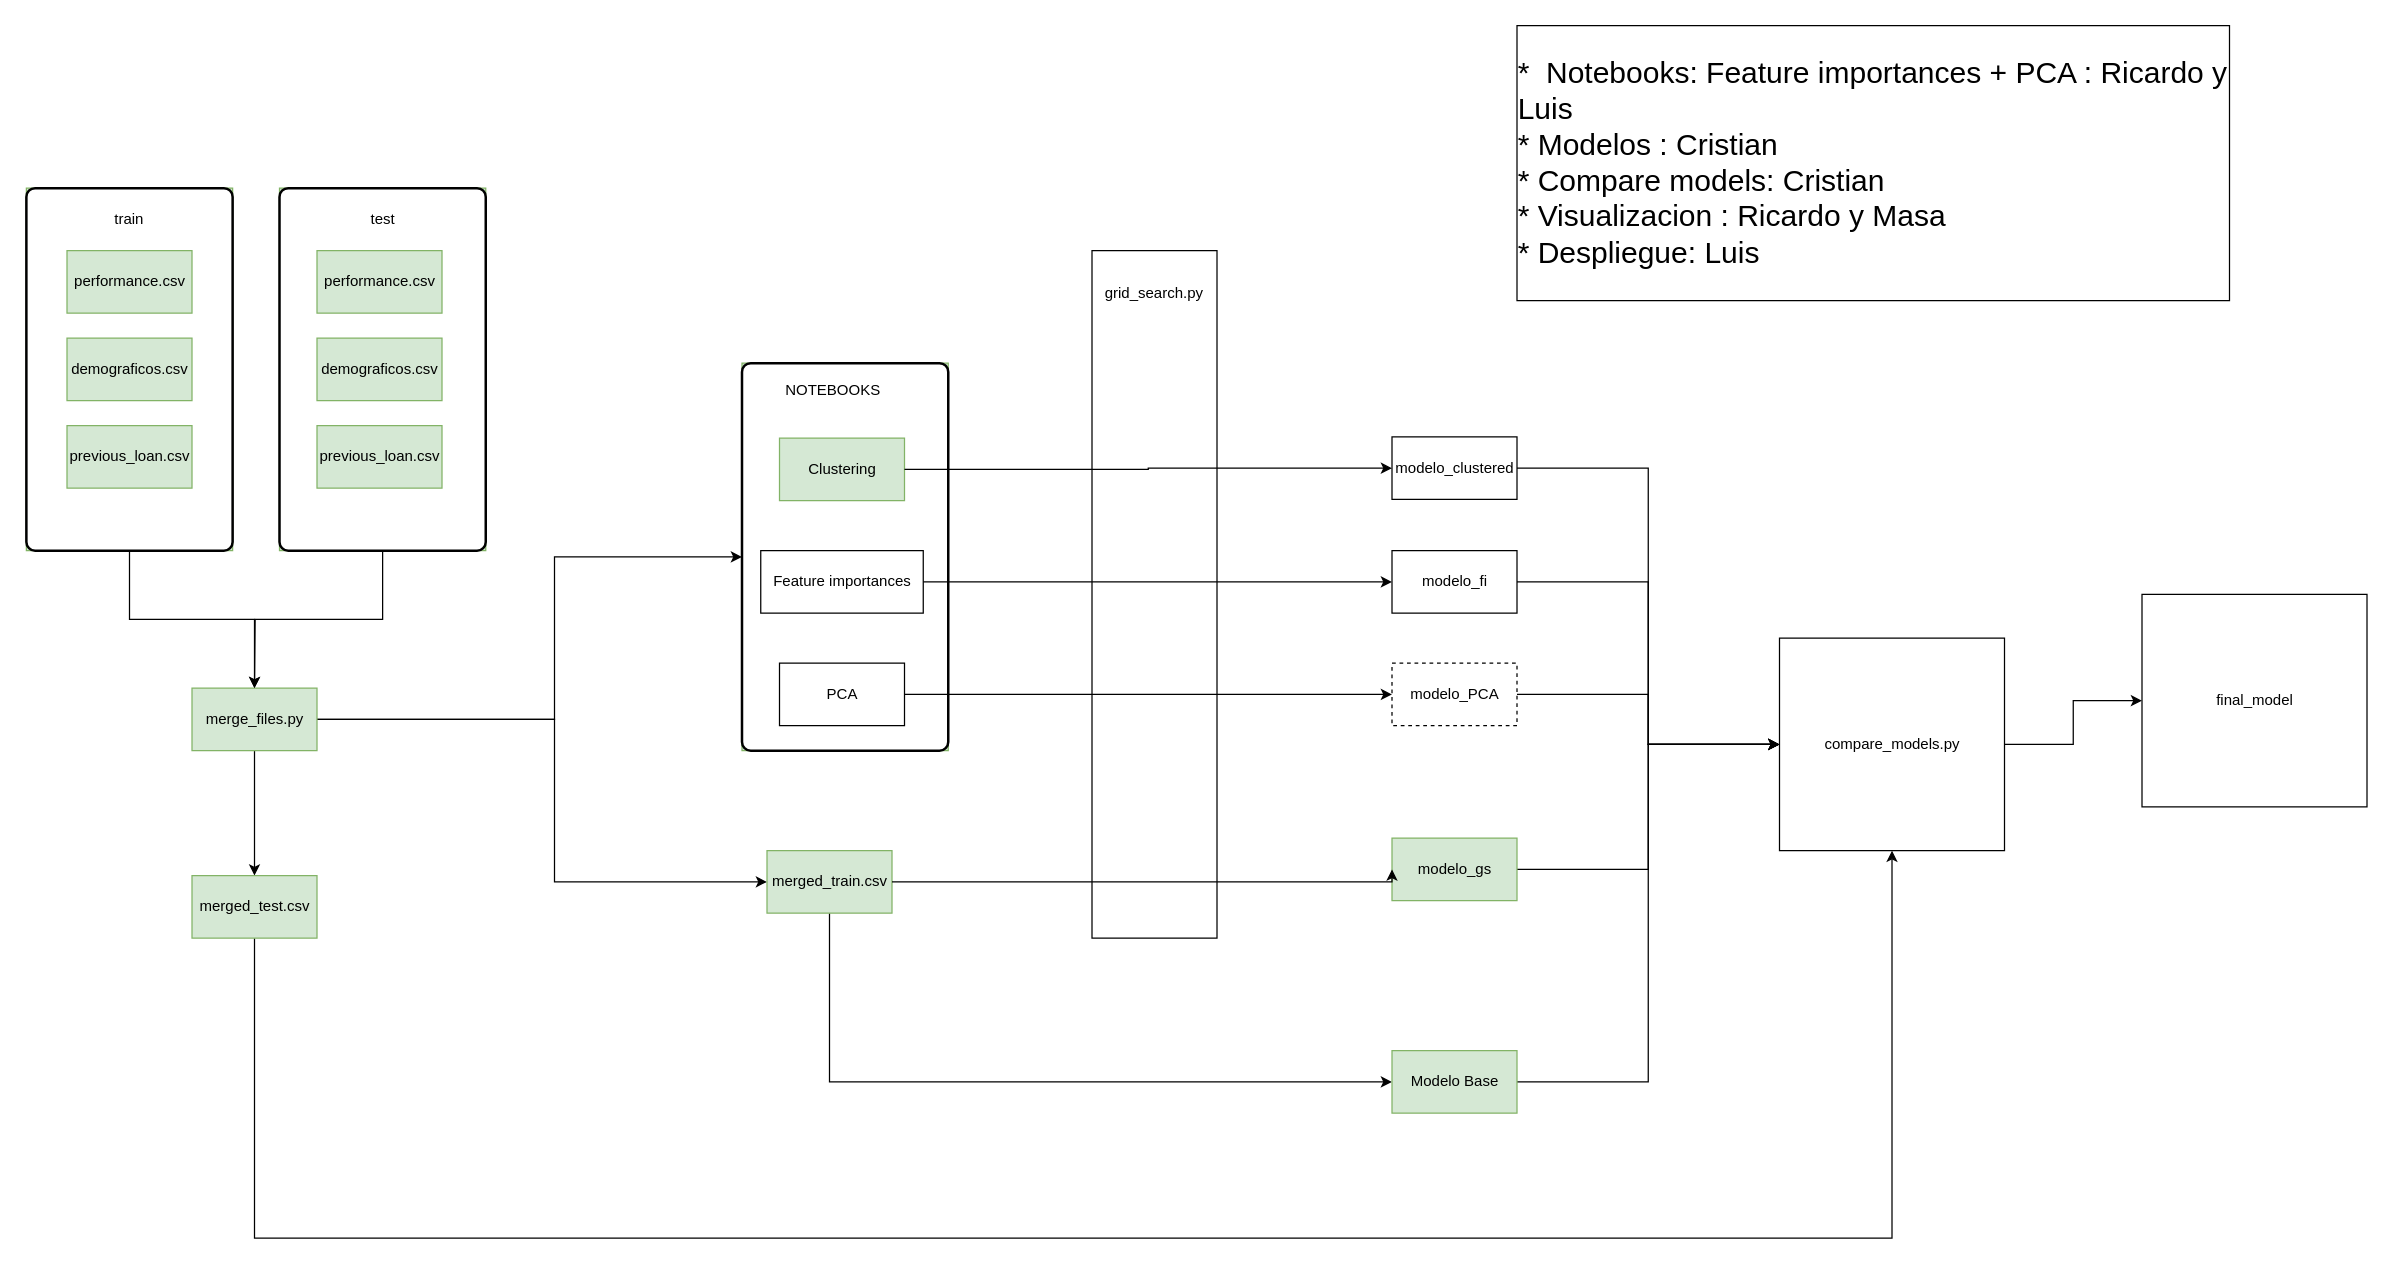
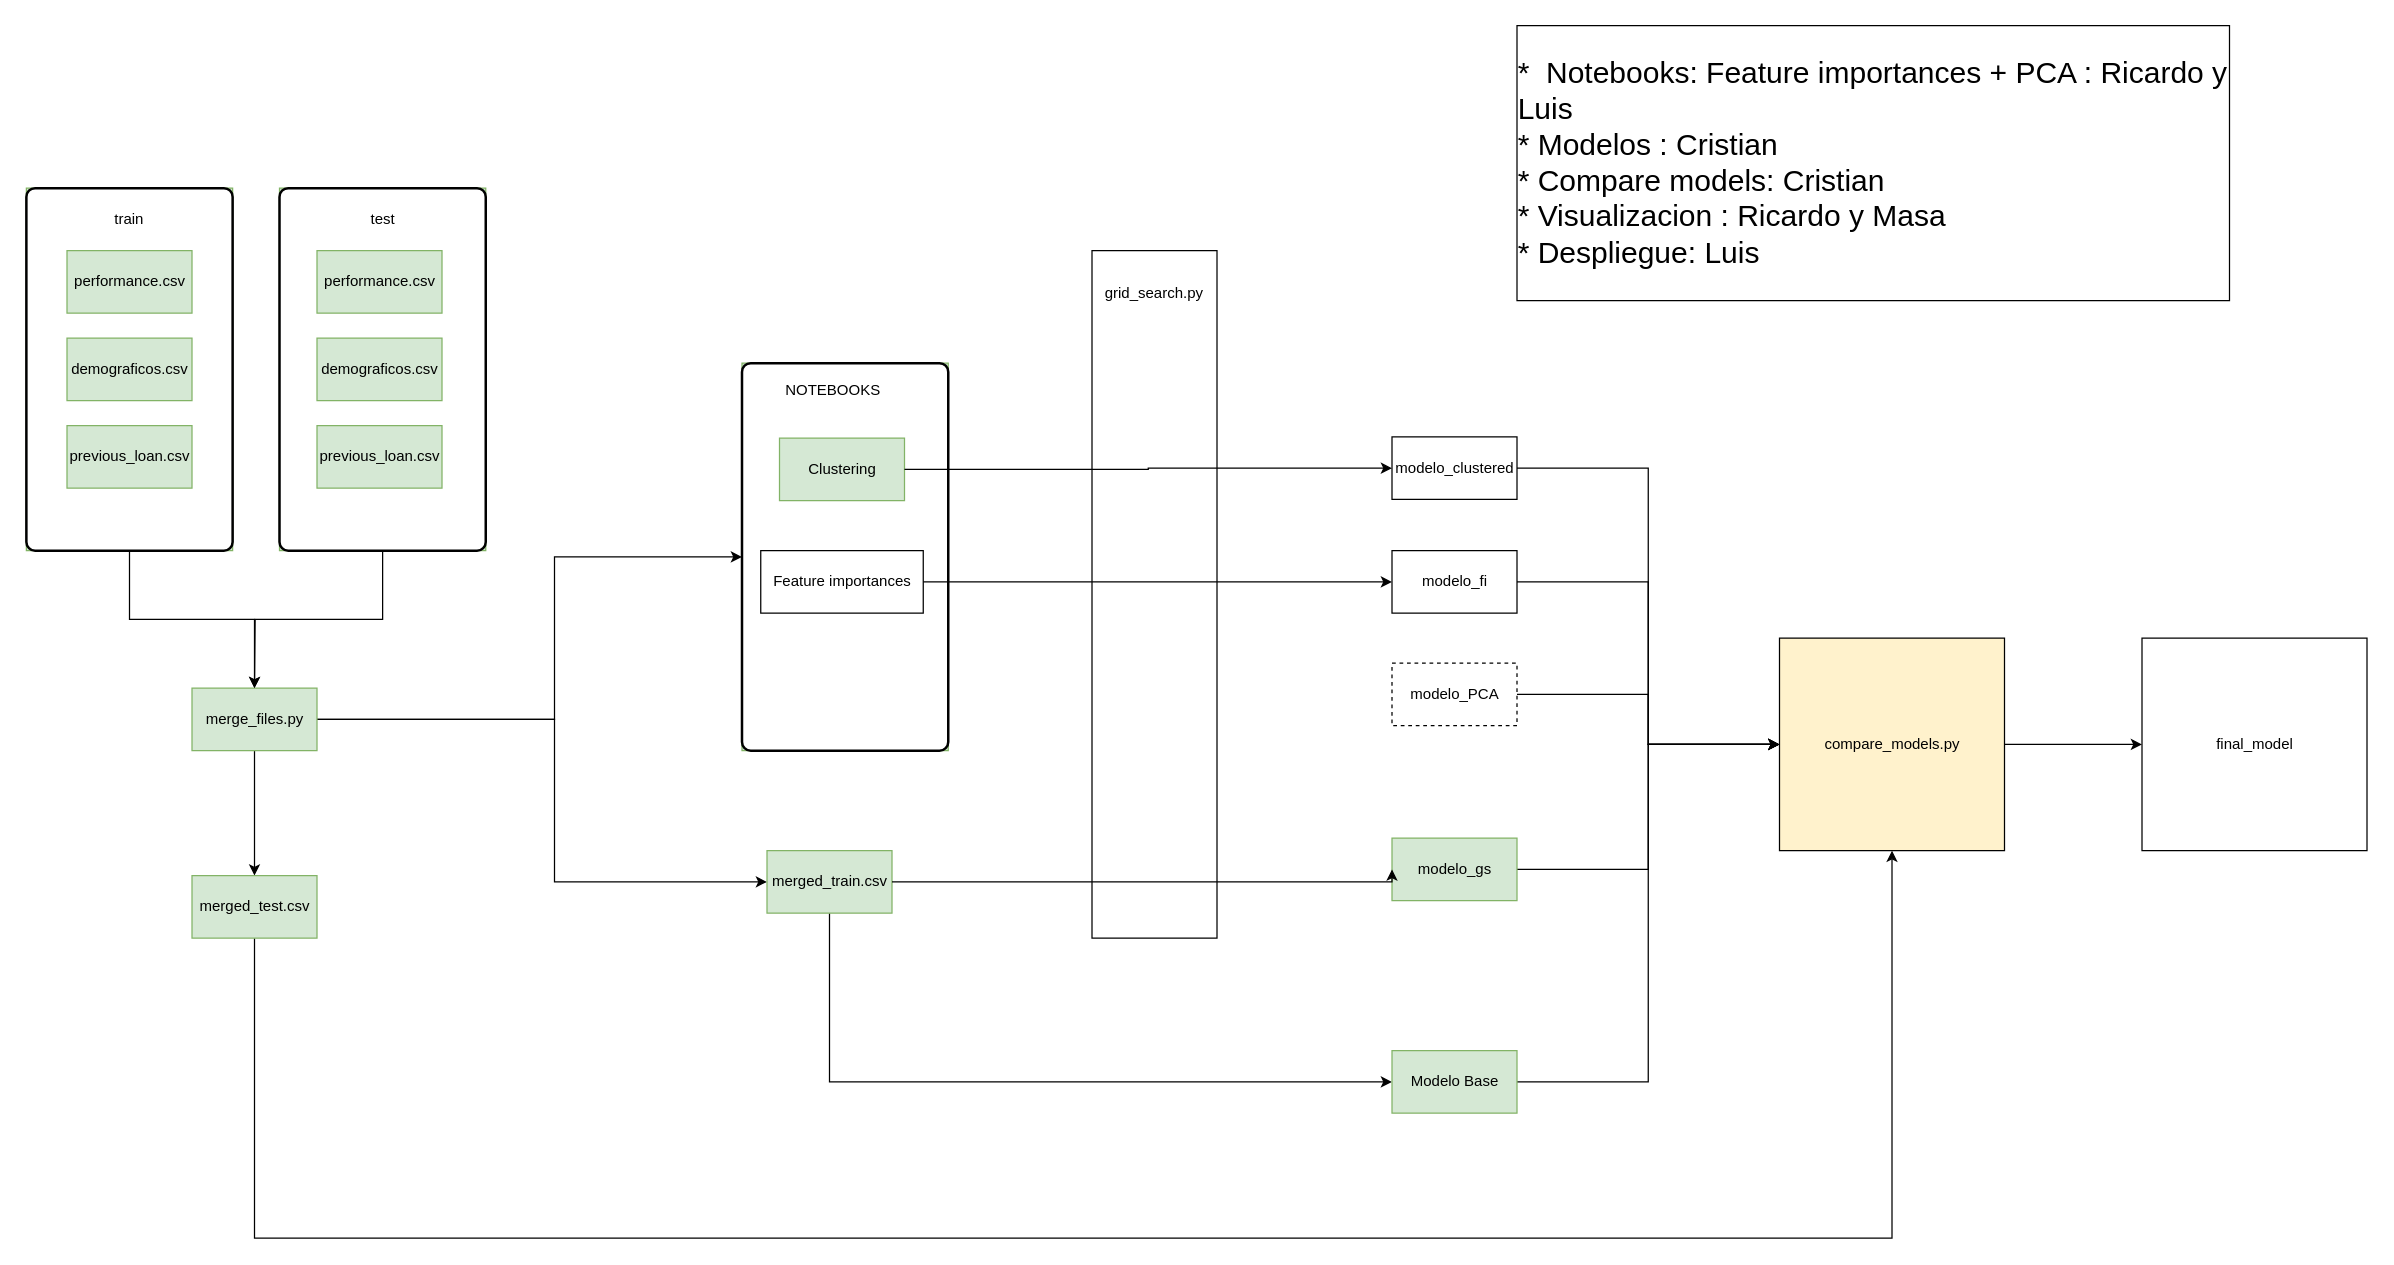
(842, 694) -> none
(1144, 694) -> none
(2254, 701) -> (2254, 744)
(1892, 744) -> (1892, 744)
